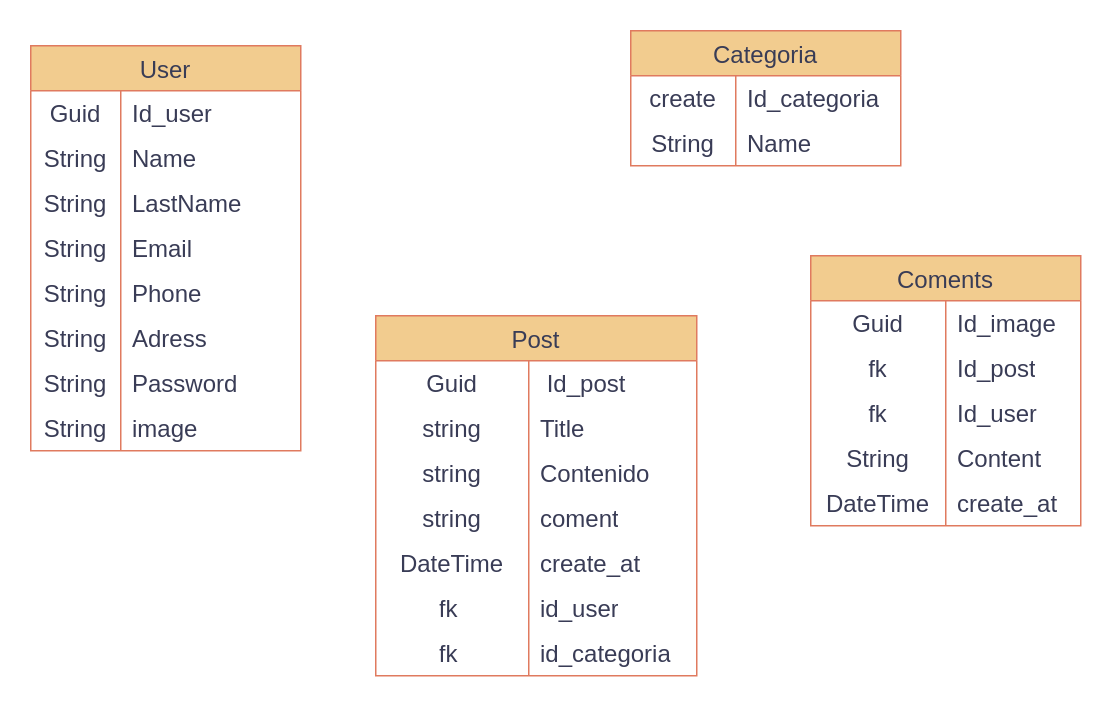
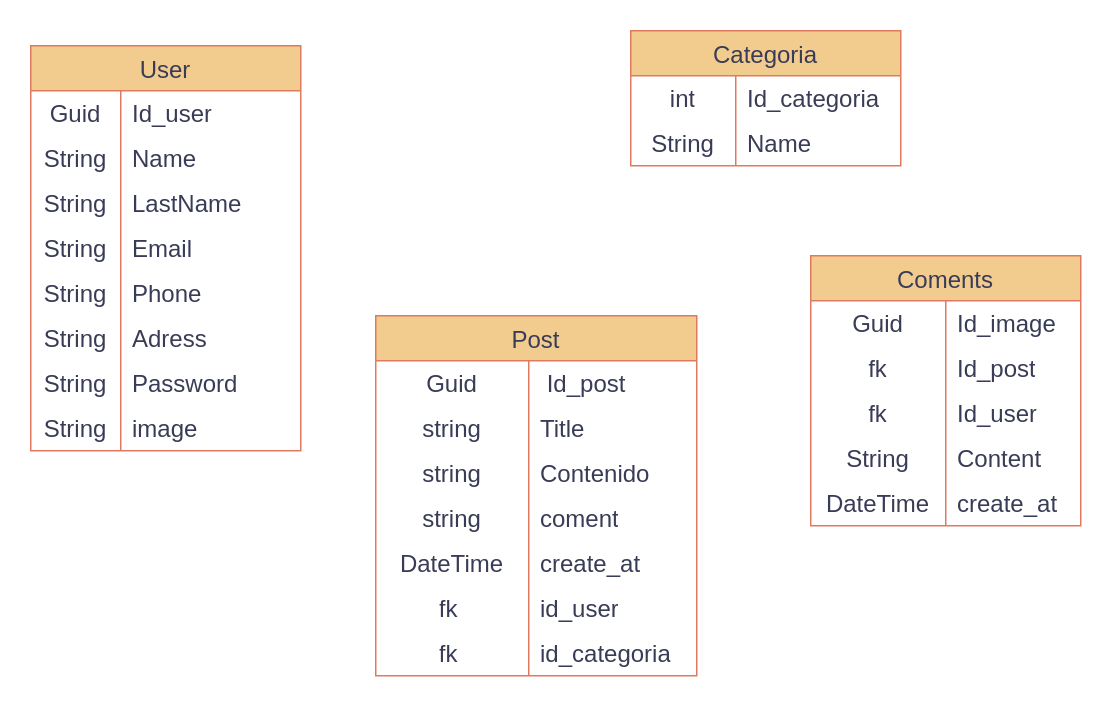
(683, 98) -> (683, 98)
